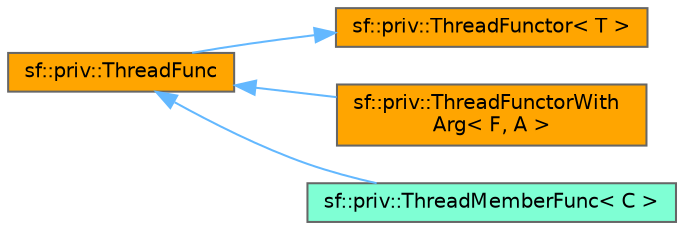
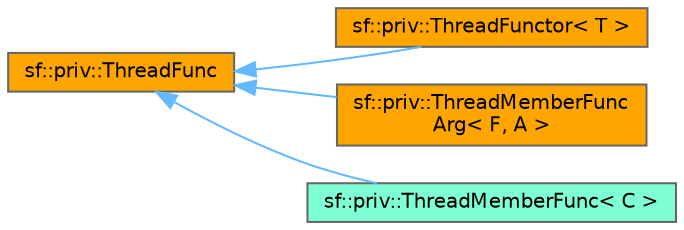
(253, 43) -> (338, 60)
(492, 115) -> (492, 115)
